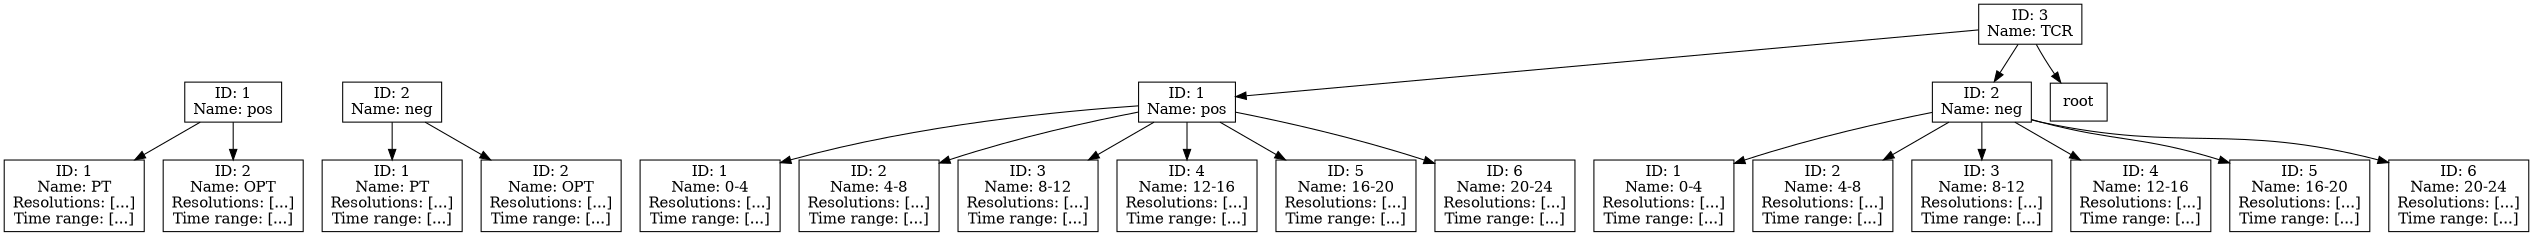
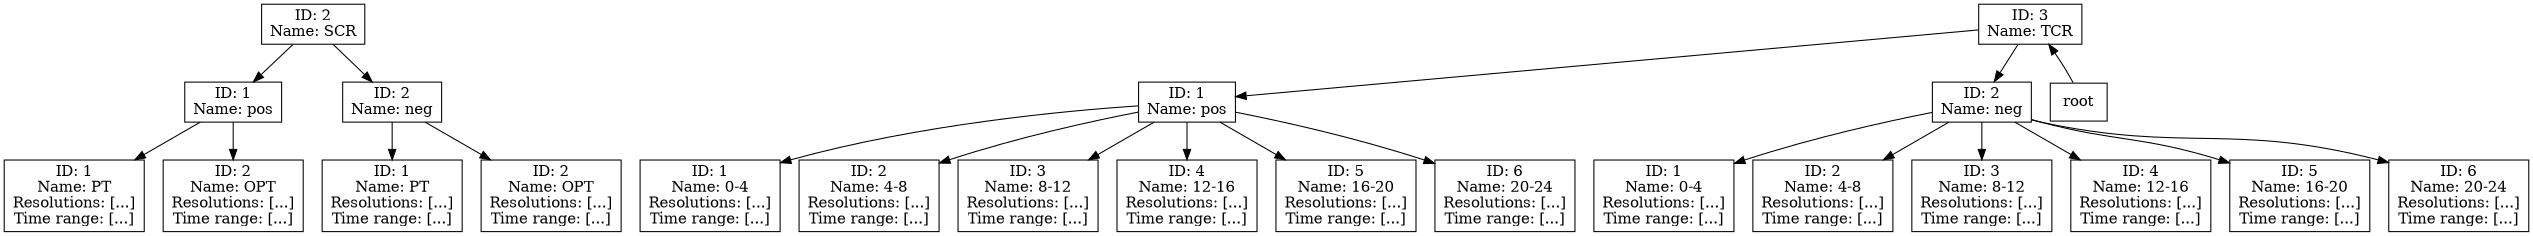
none -> (313, 24)
(2045, 59) -> (2064, 68)
